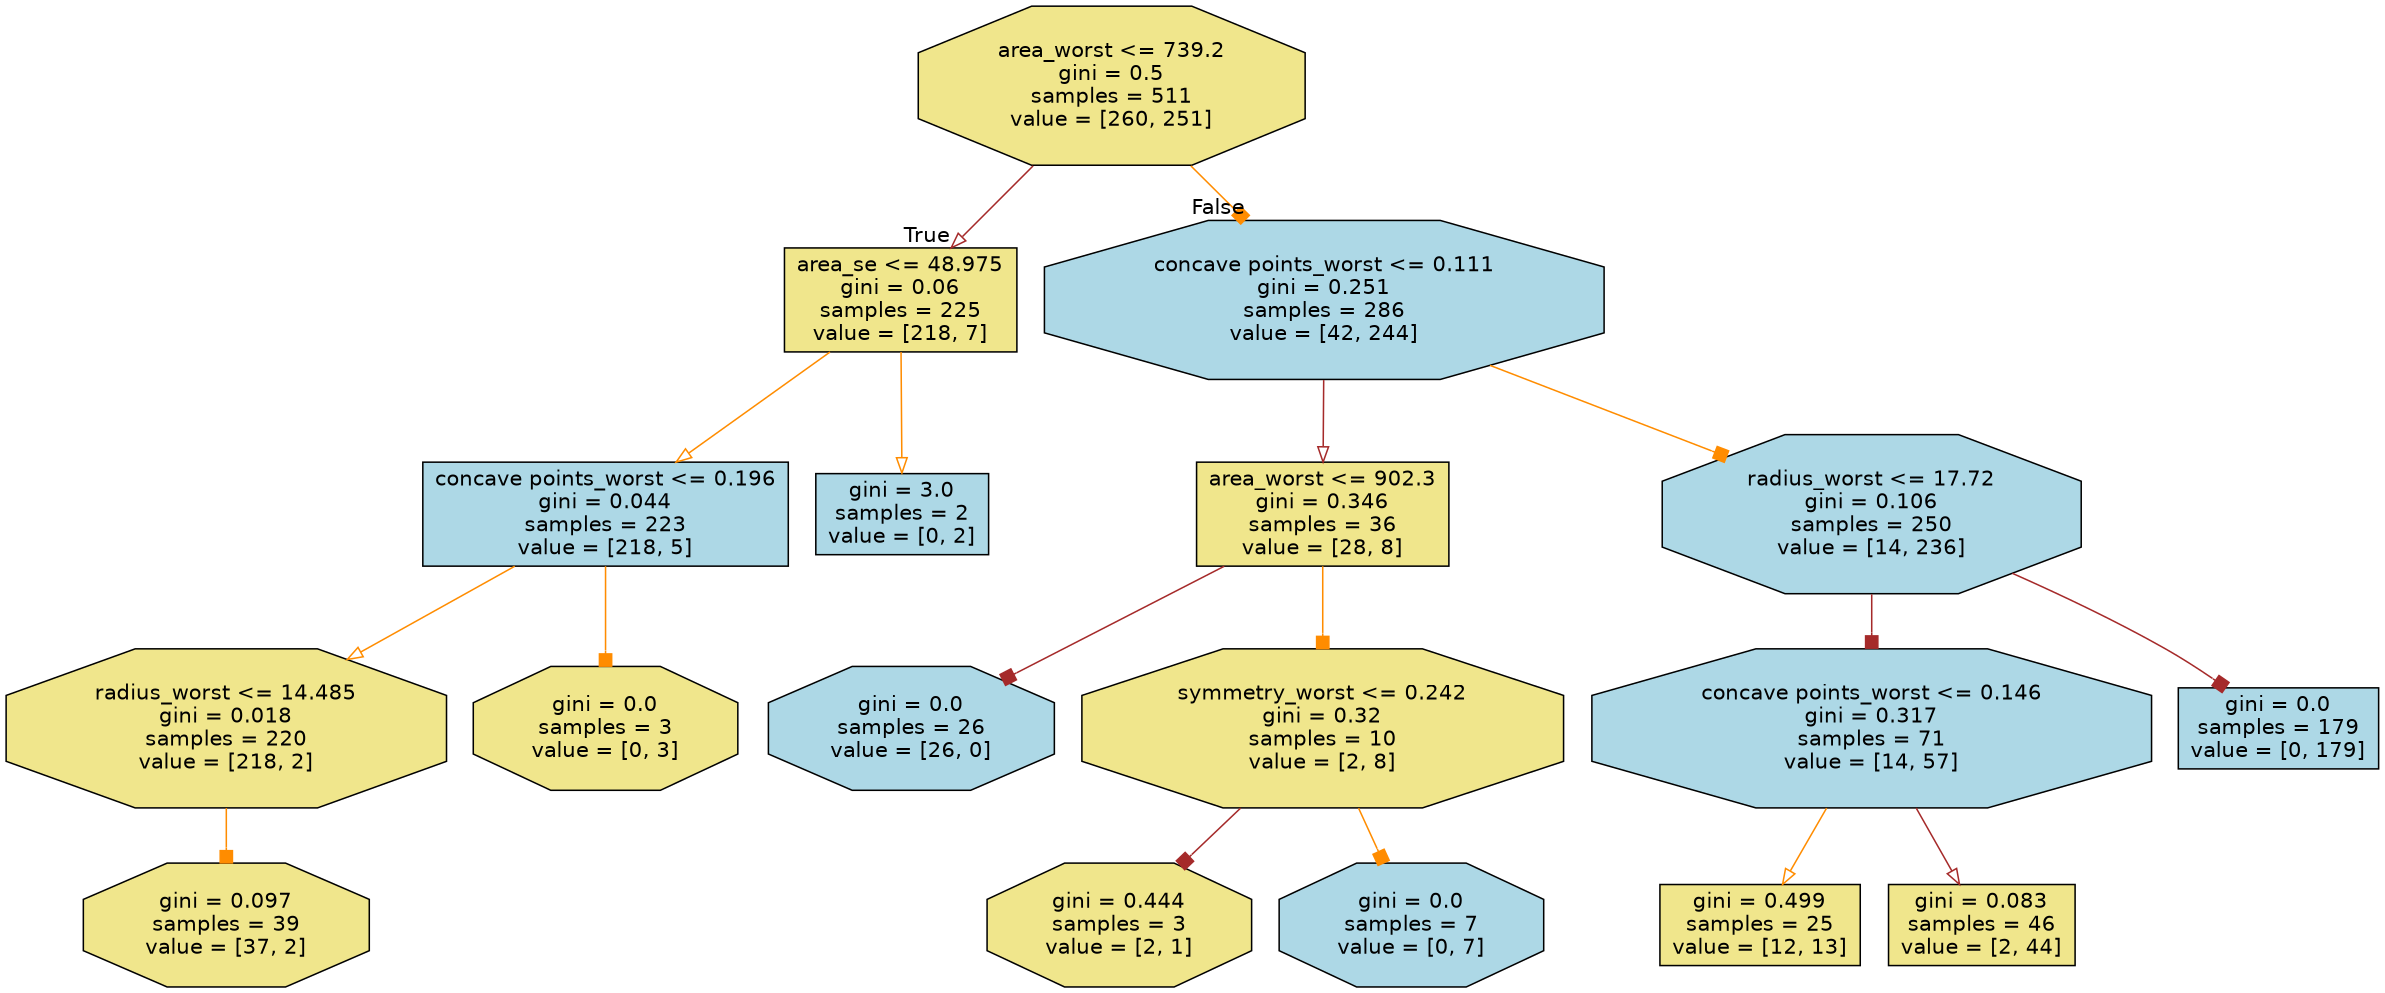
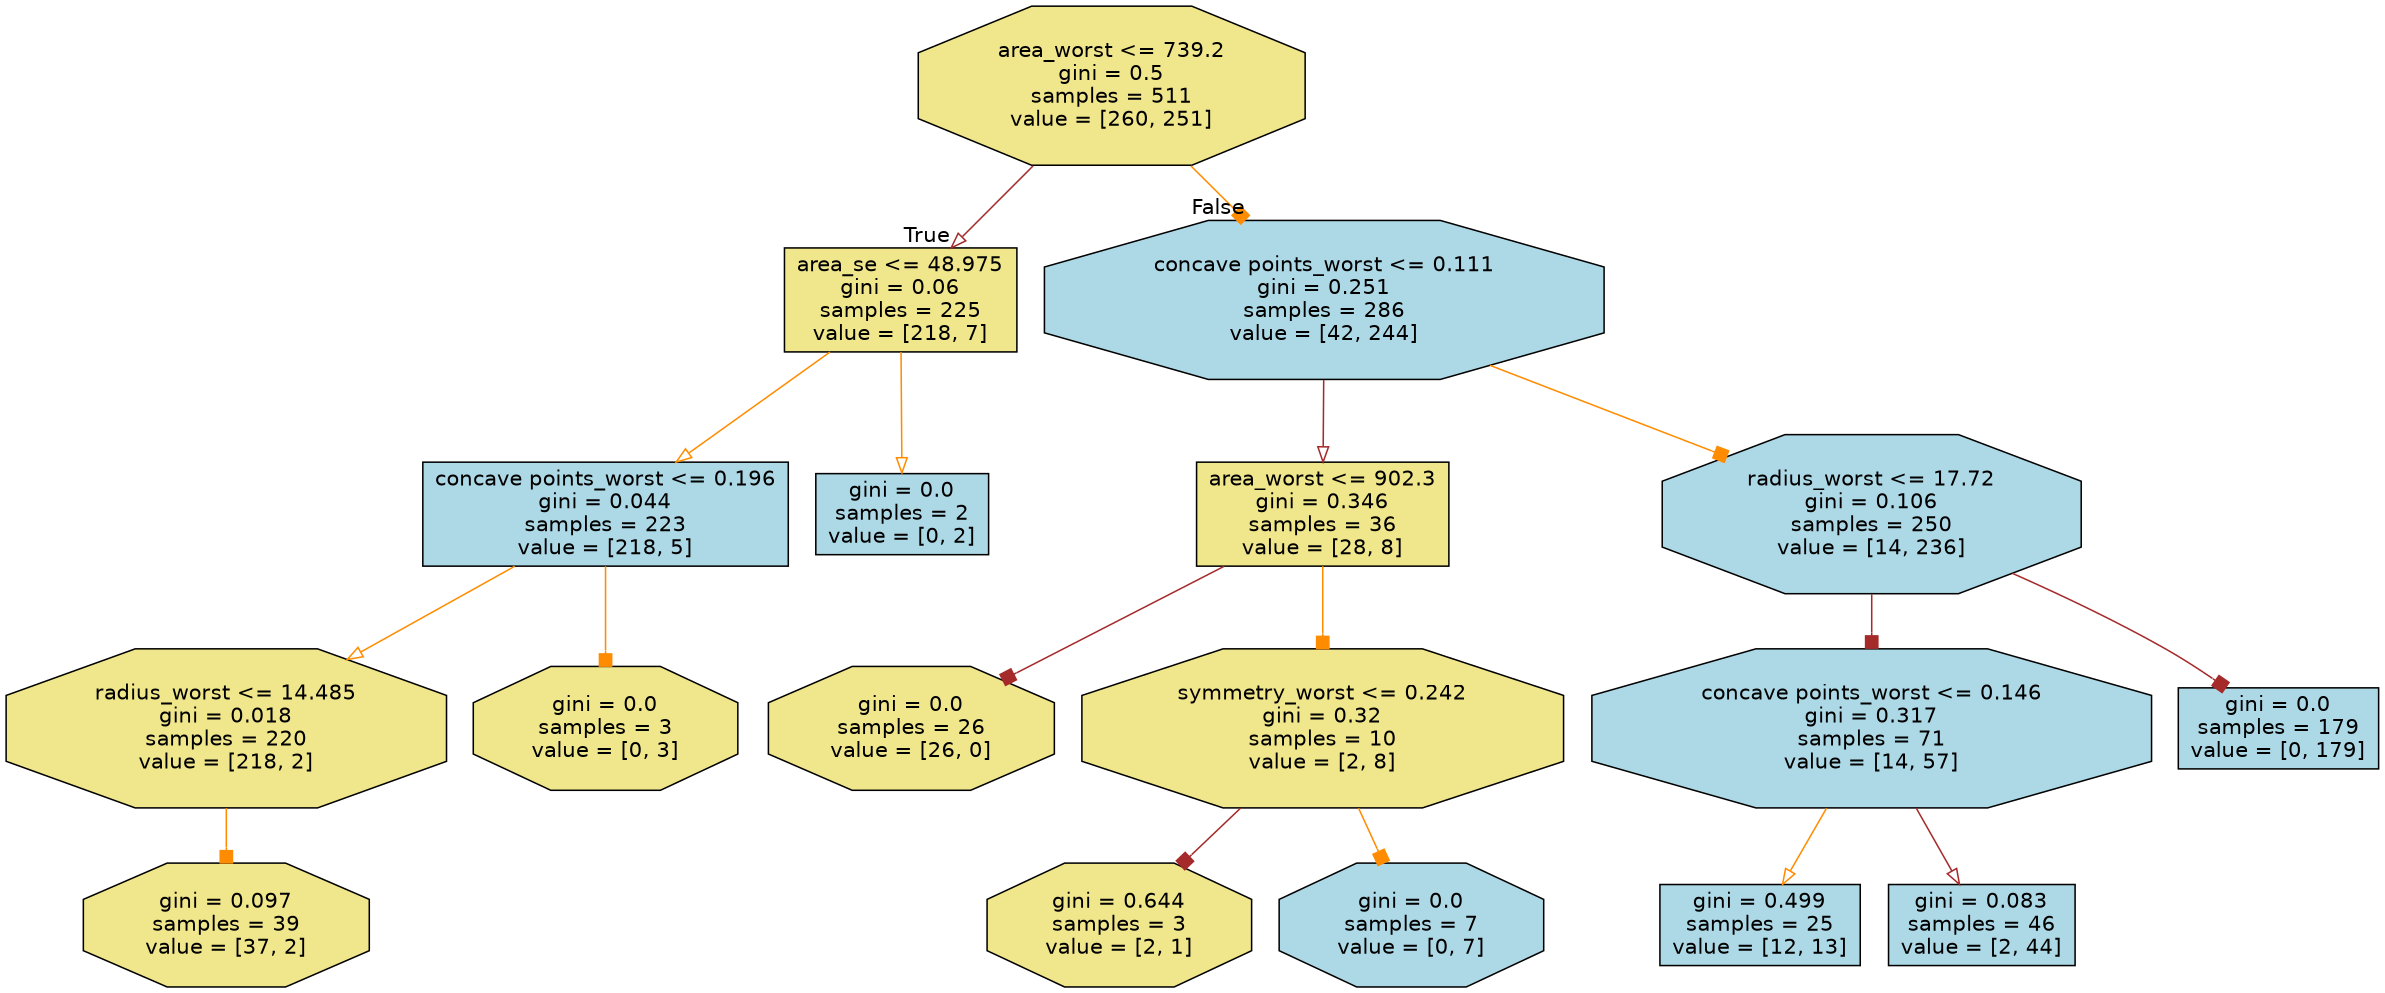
(902, 514) -> (902, 514)
(911, 728) -> (911, 728)
(1119, 925) -> (1119, 925)
(1760, 925) -> (1760, 925)
(1982, 925) -> (1982, 925)
